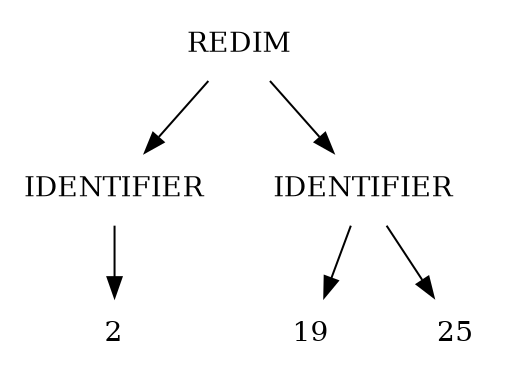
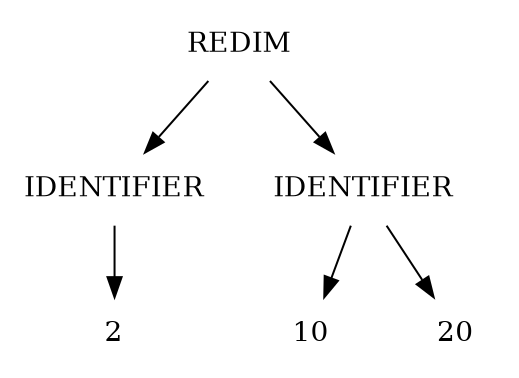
(312, 334) -> (312, 334)
(456, 334) -> (456, 334)
